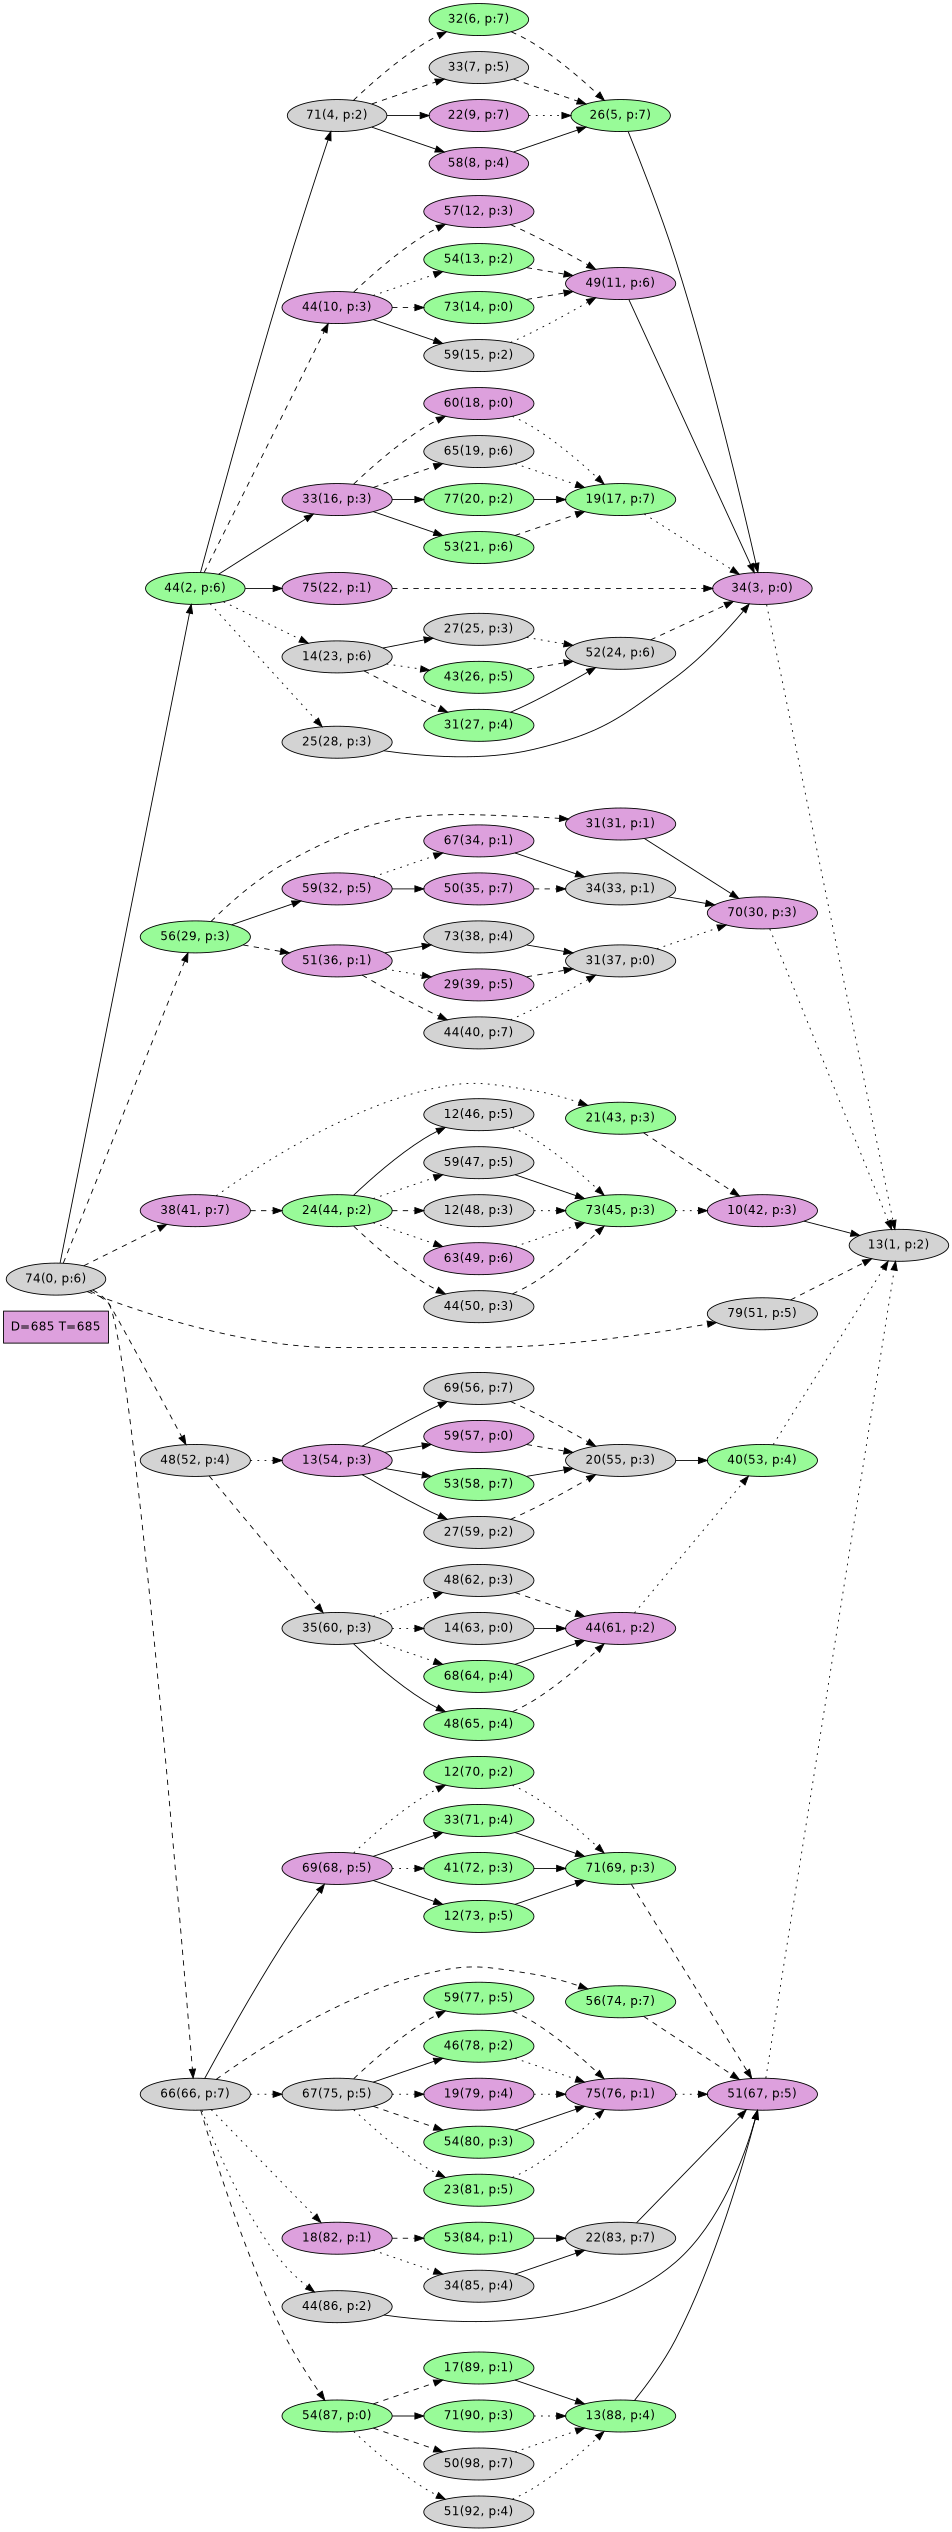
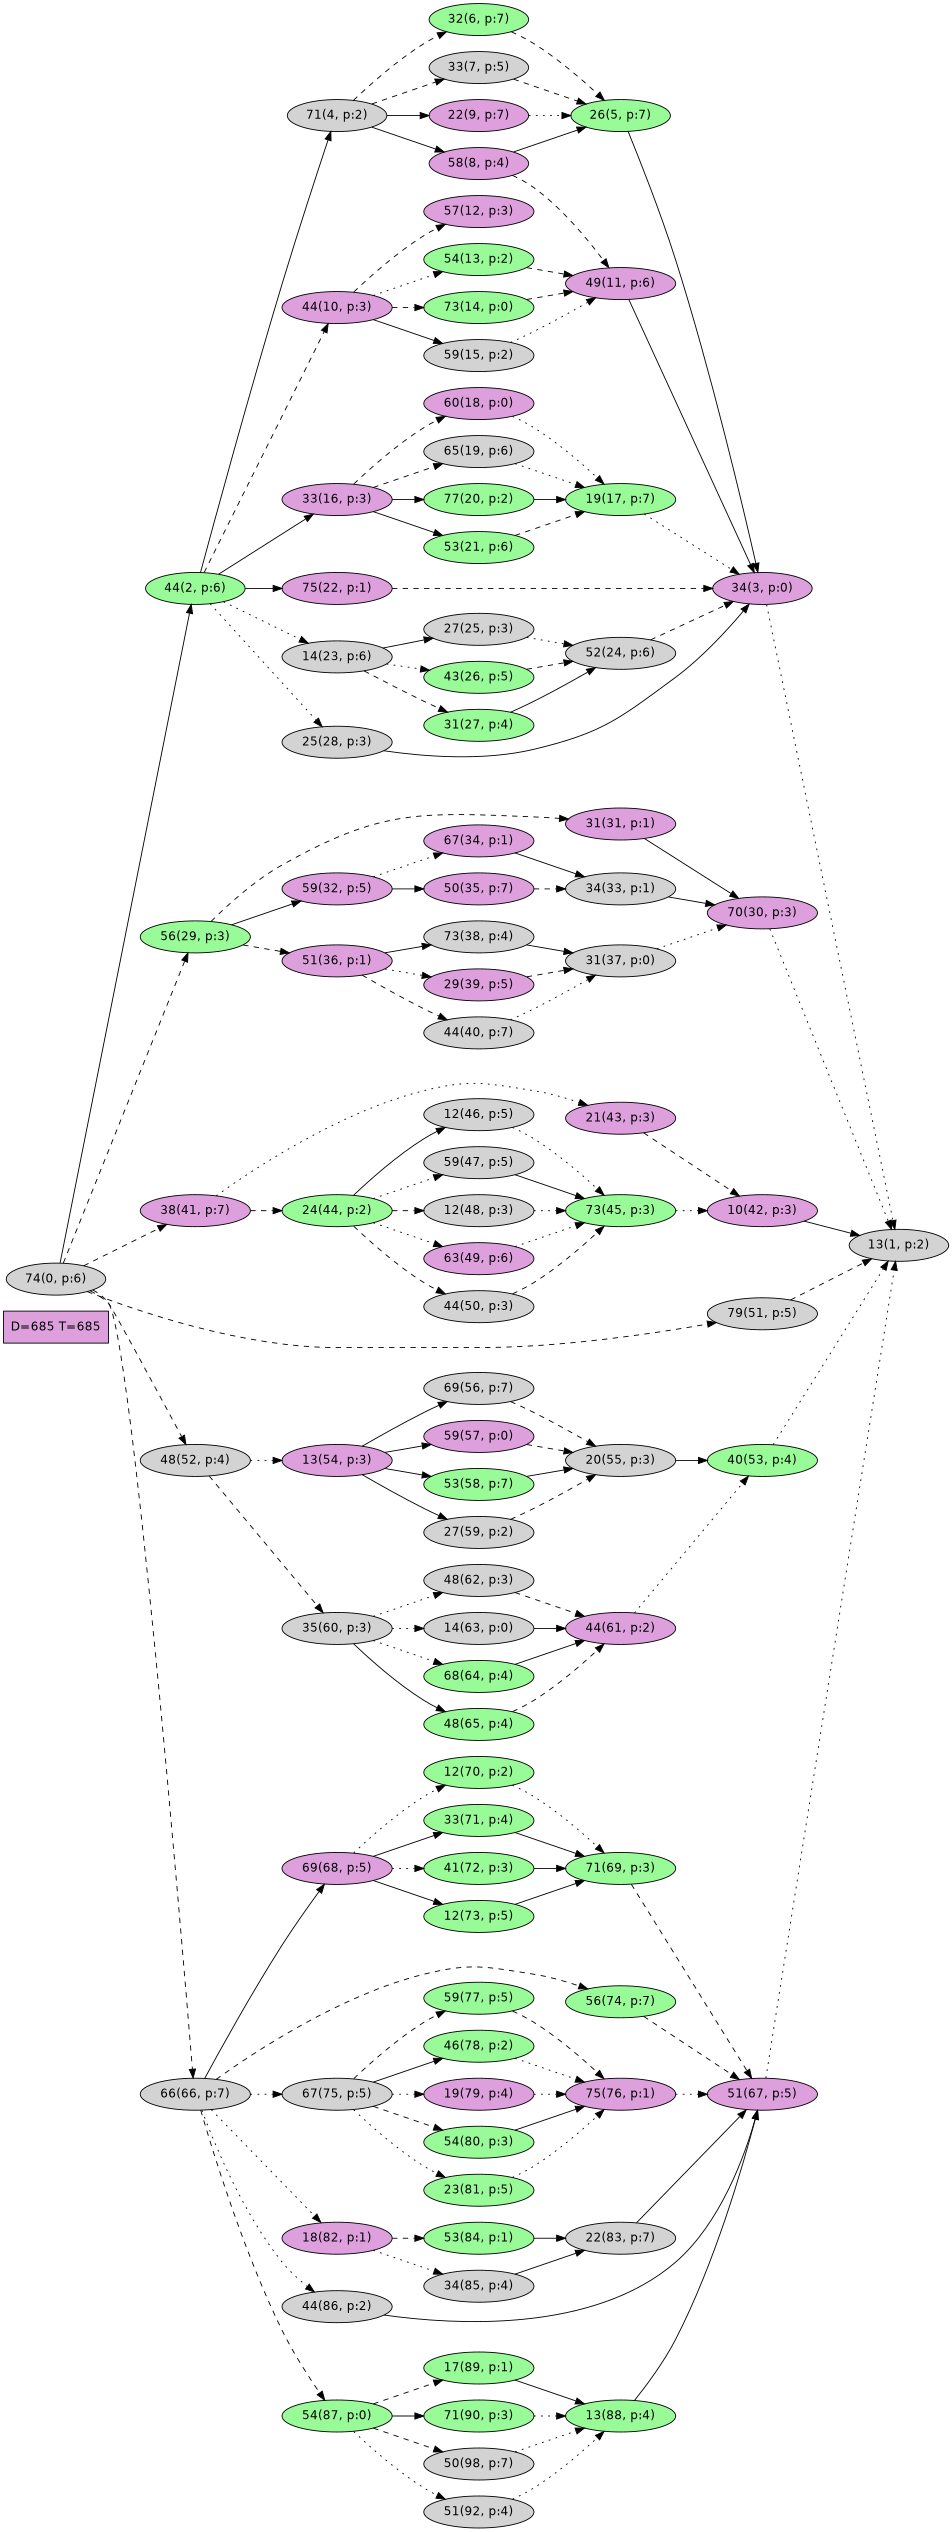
(550, 244) -> (563, 213)
(621, 1118) -> (621, 1118)
